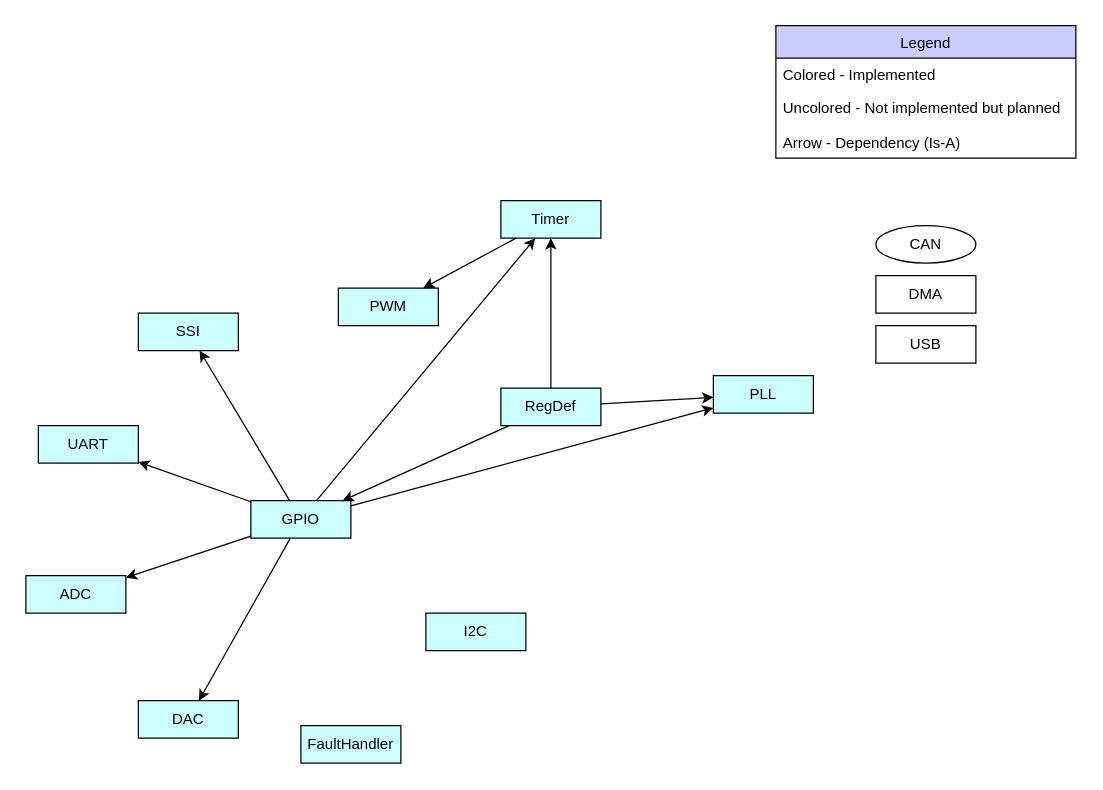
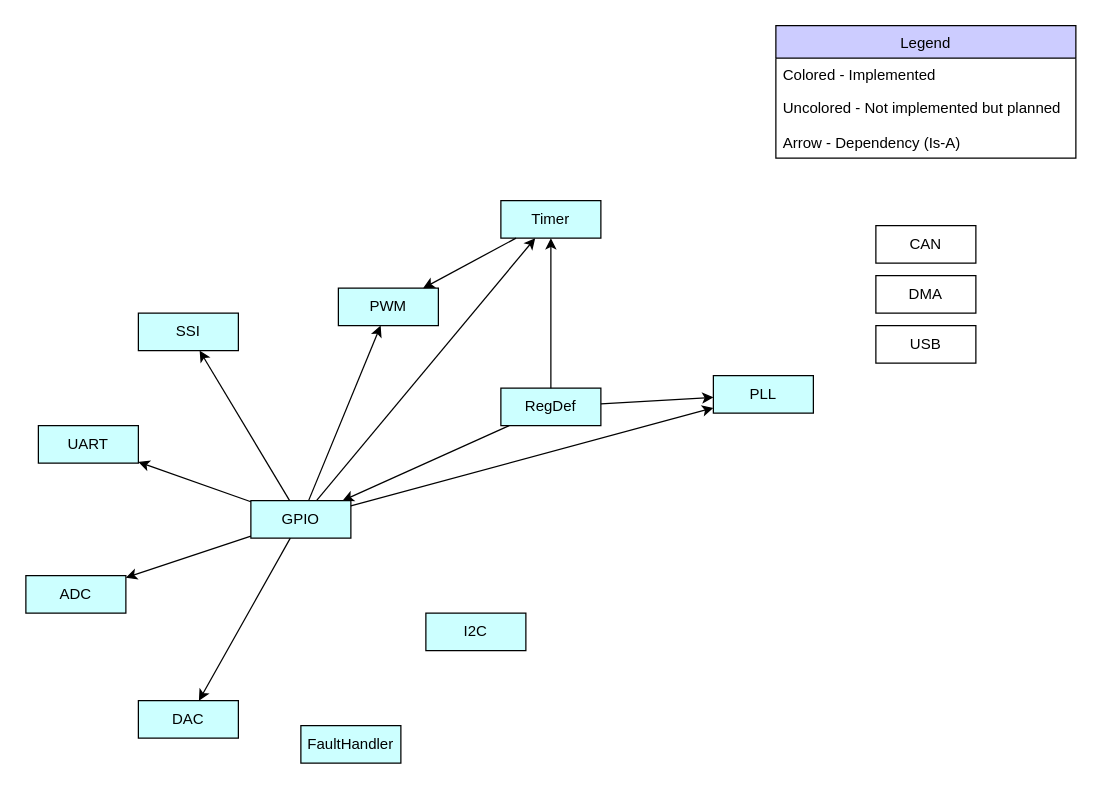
(926, 244) -> (926, 244)
none -> (343, 417)
